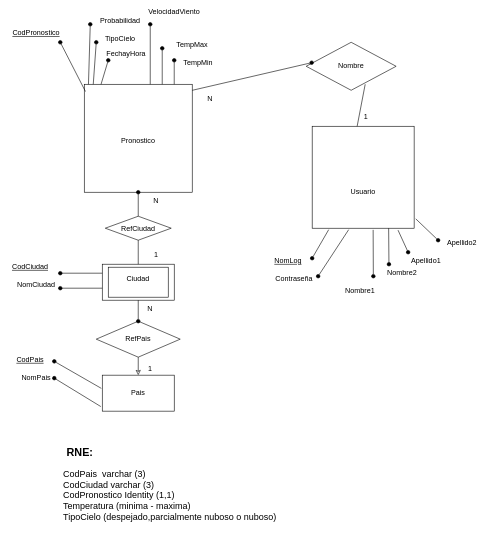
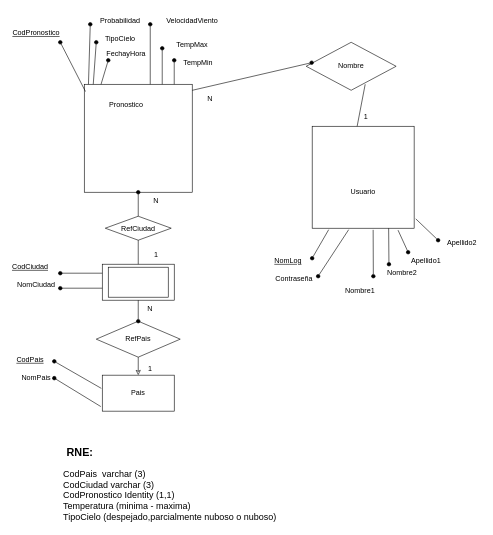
(174, 12) -> (192, 21)
(138, 141) -> (126, 105)
(138, 279) -> none
